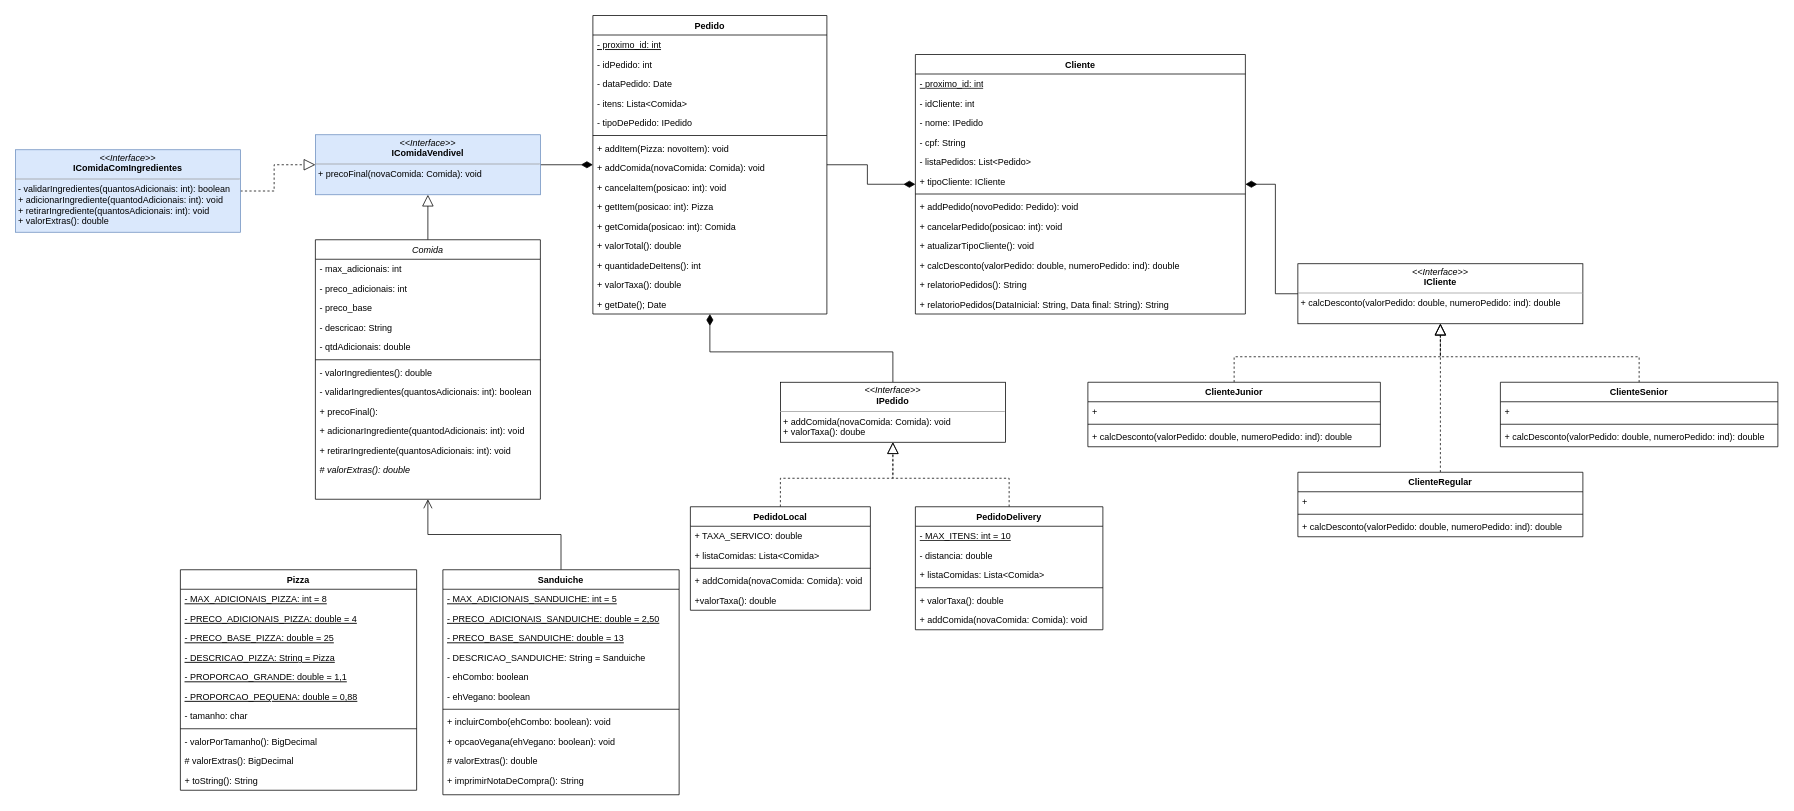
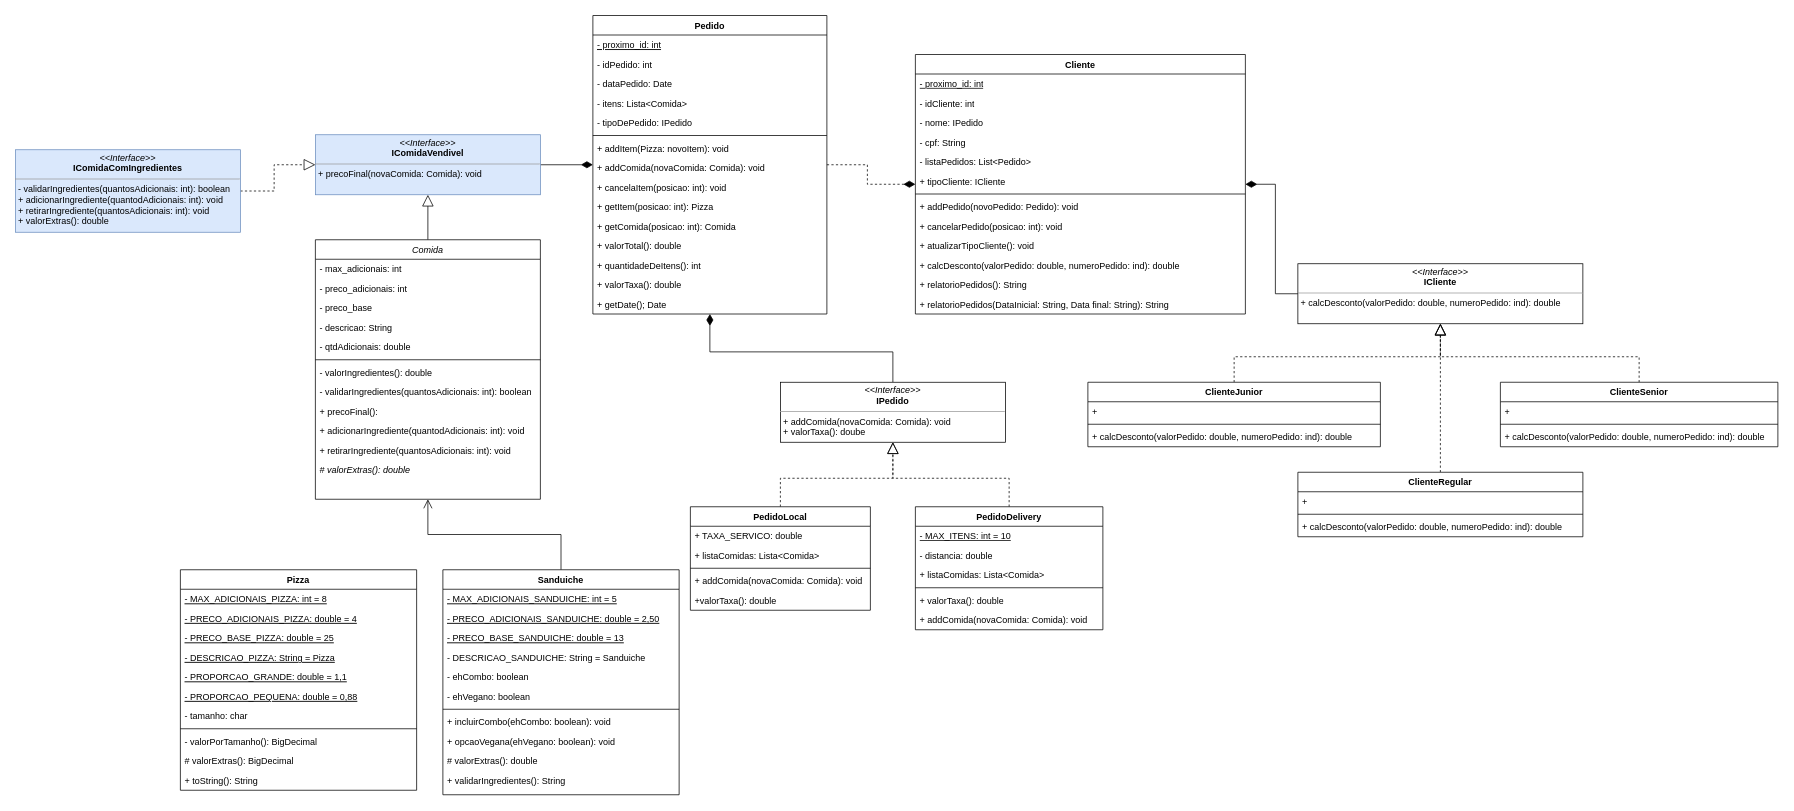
(867, 173) -> (867, 173)
(519, 781) -> (517, 781)
